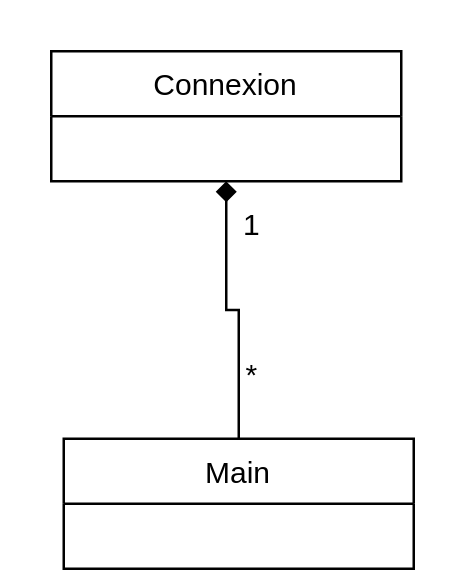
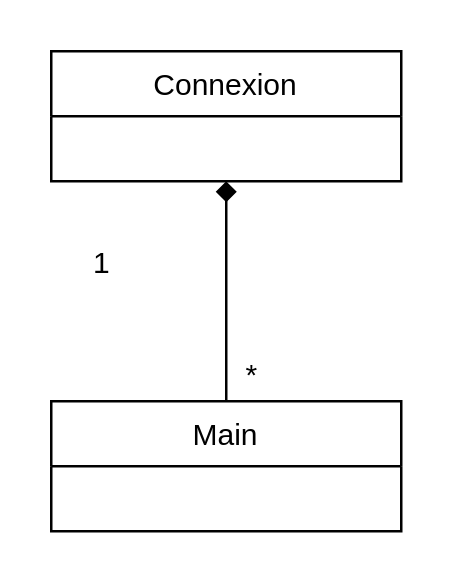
(251, 226) -> (101, 264)
(239, 504) -> (226, 466)
